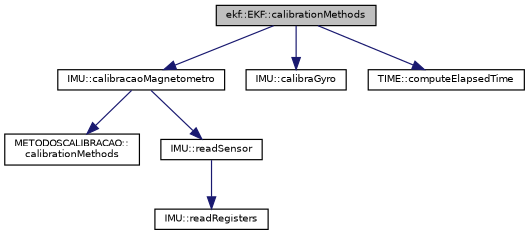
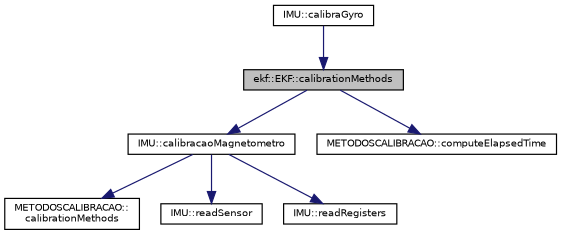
(296, 42) -> (324, 42)
(446, 80) -> (437, 144)
(212, 178) -> (270, 176)
